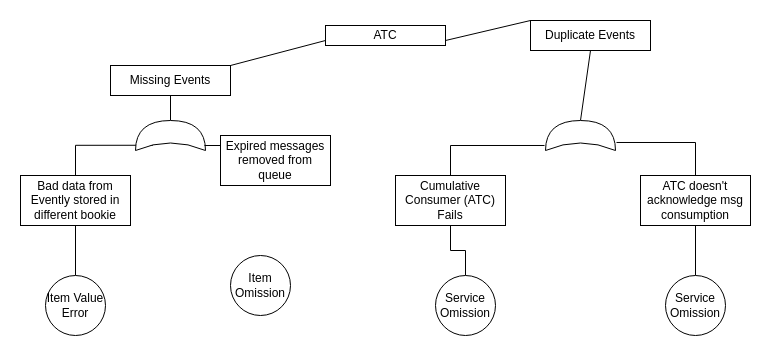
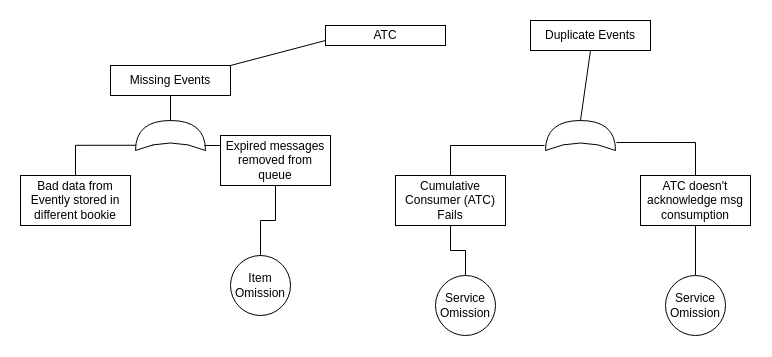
(488, 31) -> none
none -> (269, 221)
(76, 251) -> none
(76, 306) -> none
